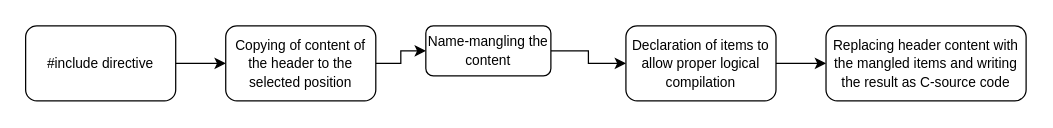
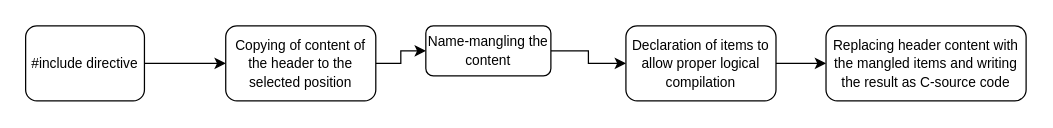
(101, 63) -> (85, 63)
